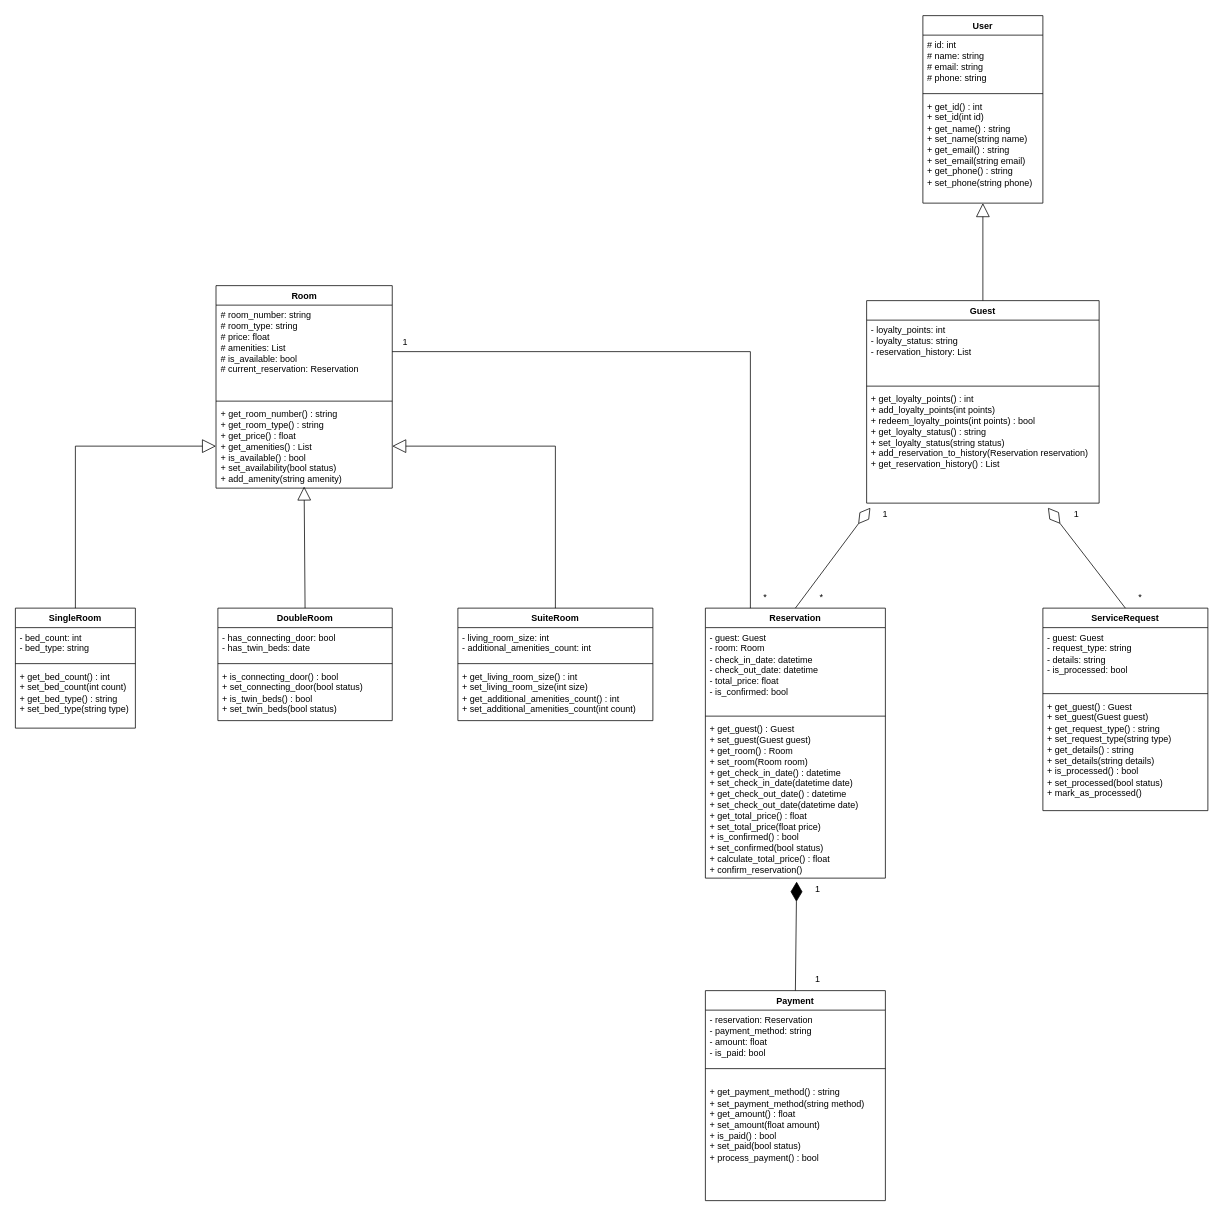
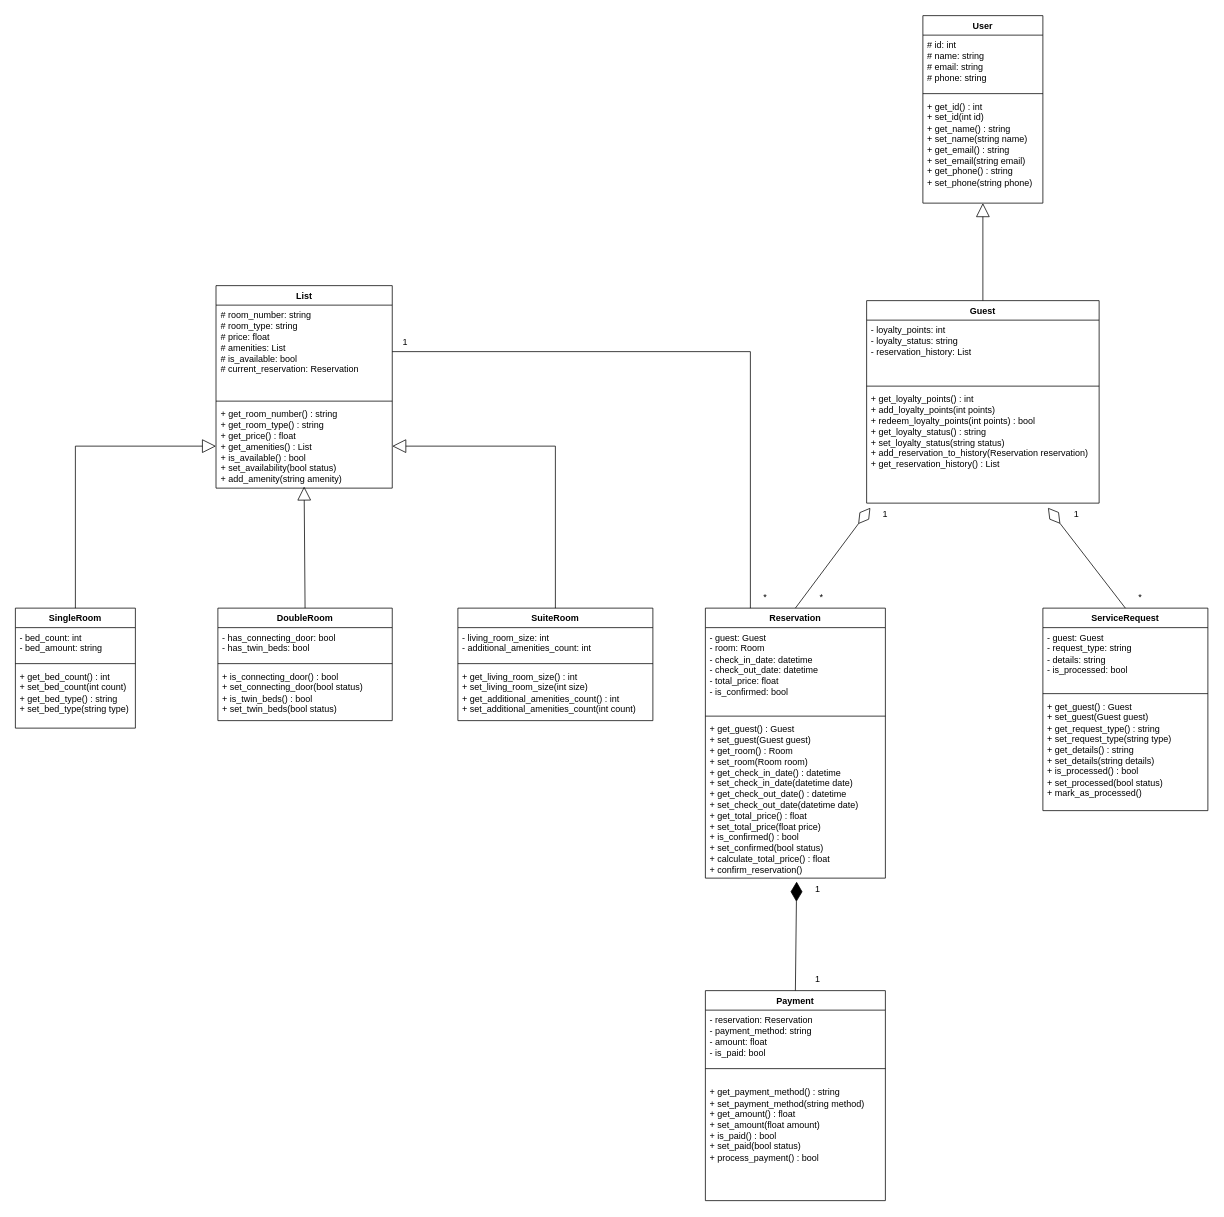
(305, 296) -> (305, 296)
(61, 643) -> (66, 643)
(285, 643) -> (285, 643)
